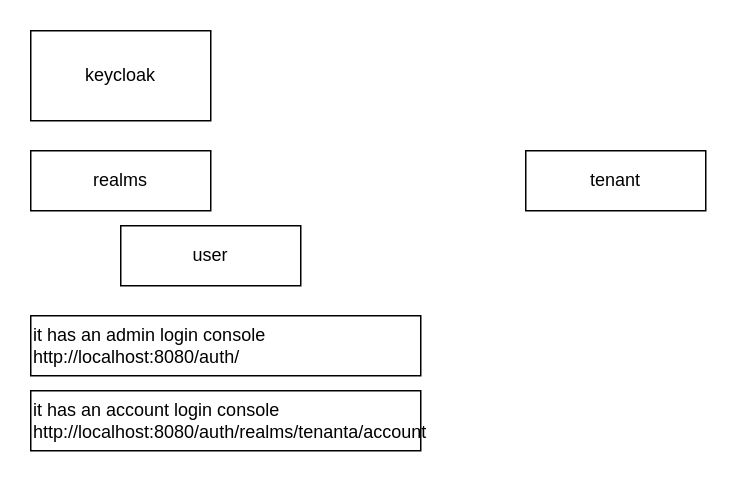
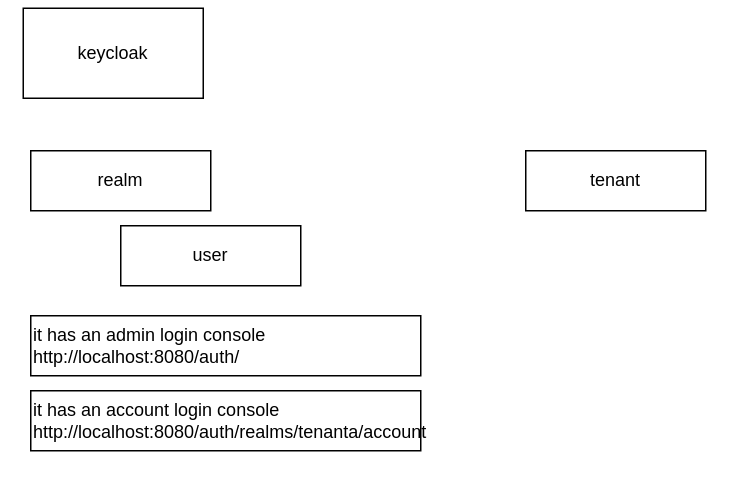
(121, 76) -> (113, 53)
(121, 181) -> (121, 181)
